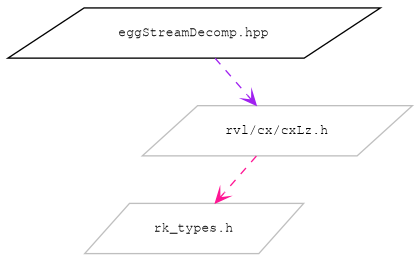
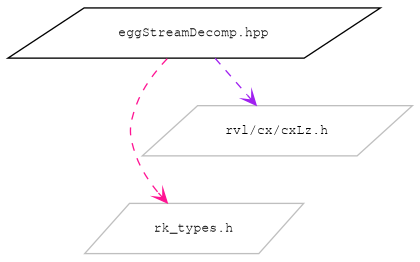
(240, 174) -> (131, 124)
